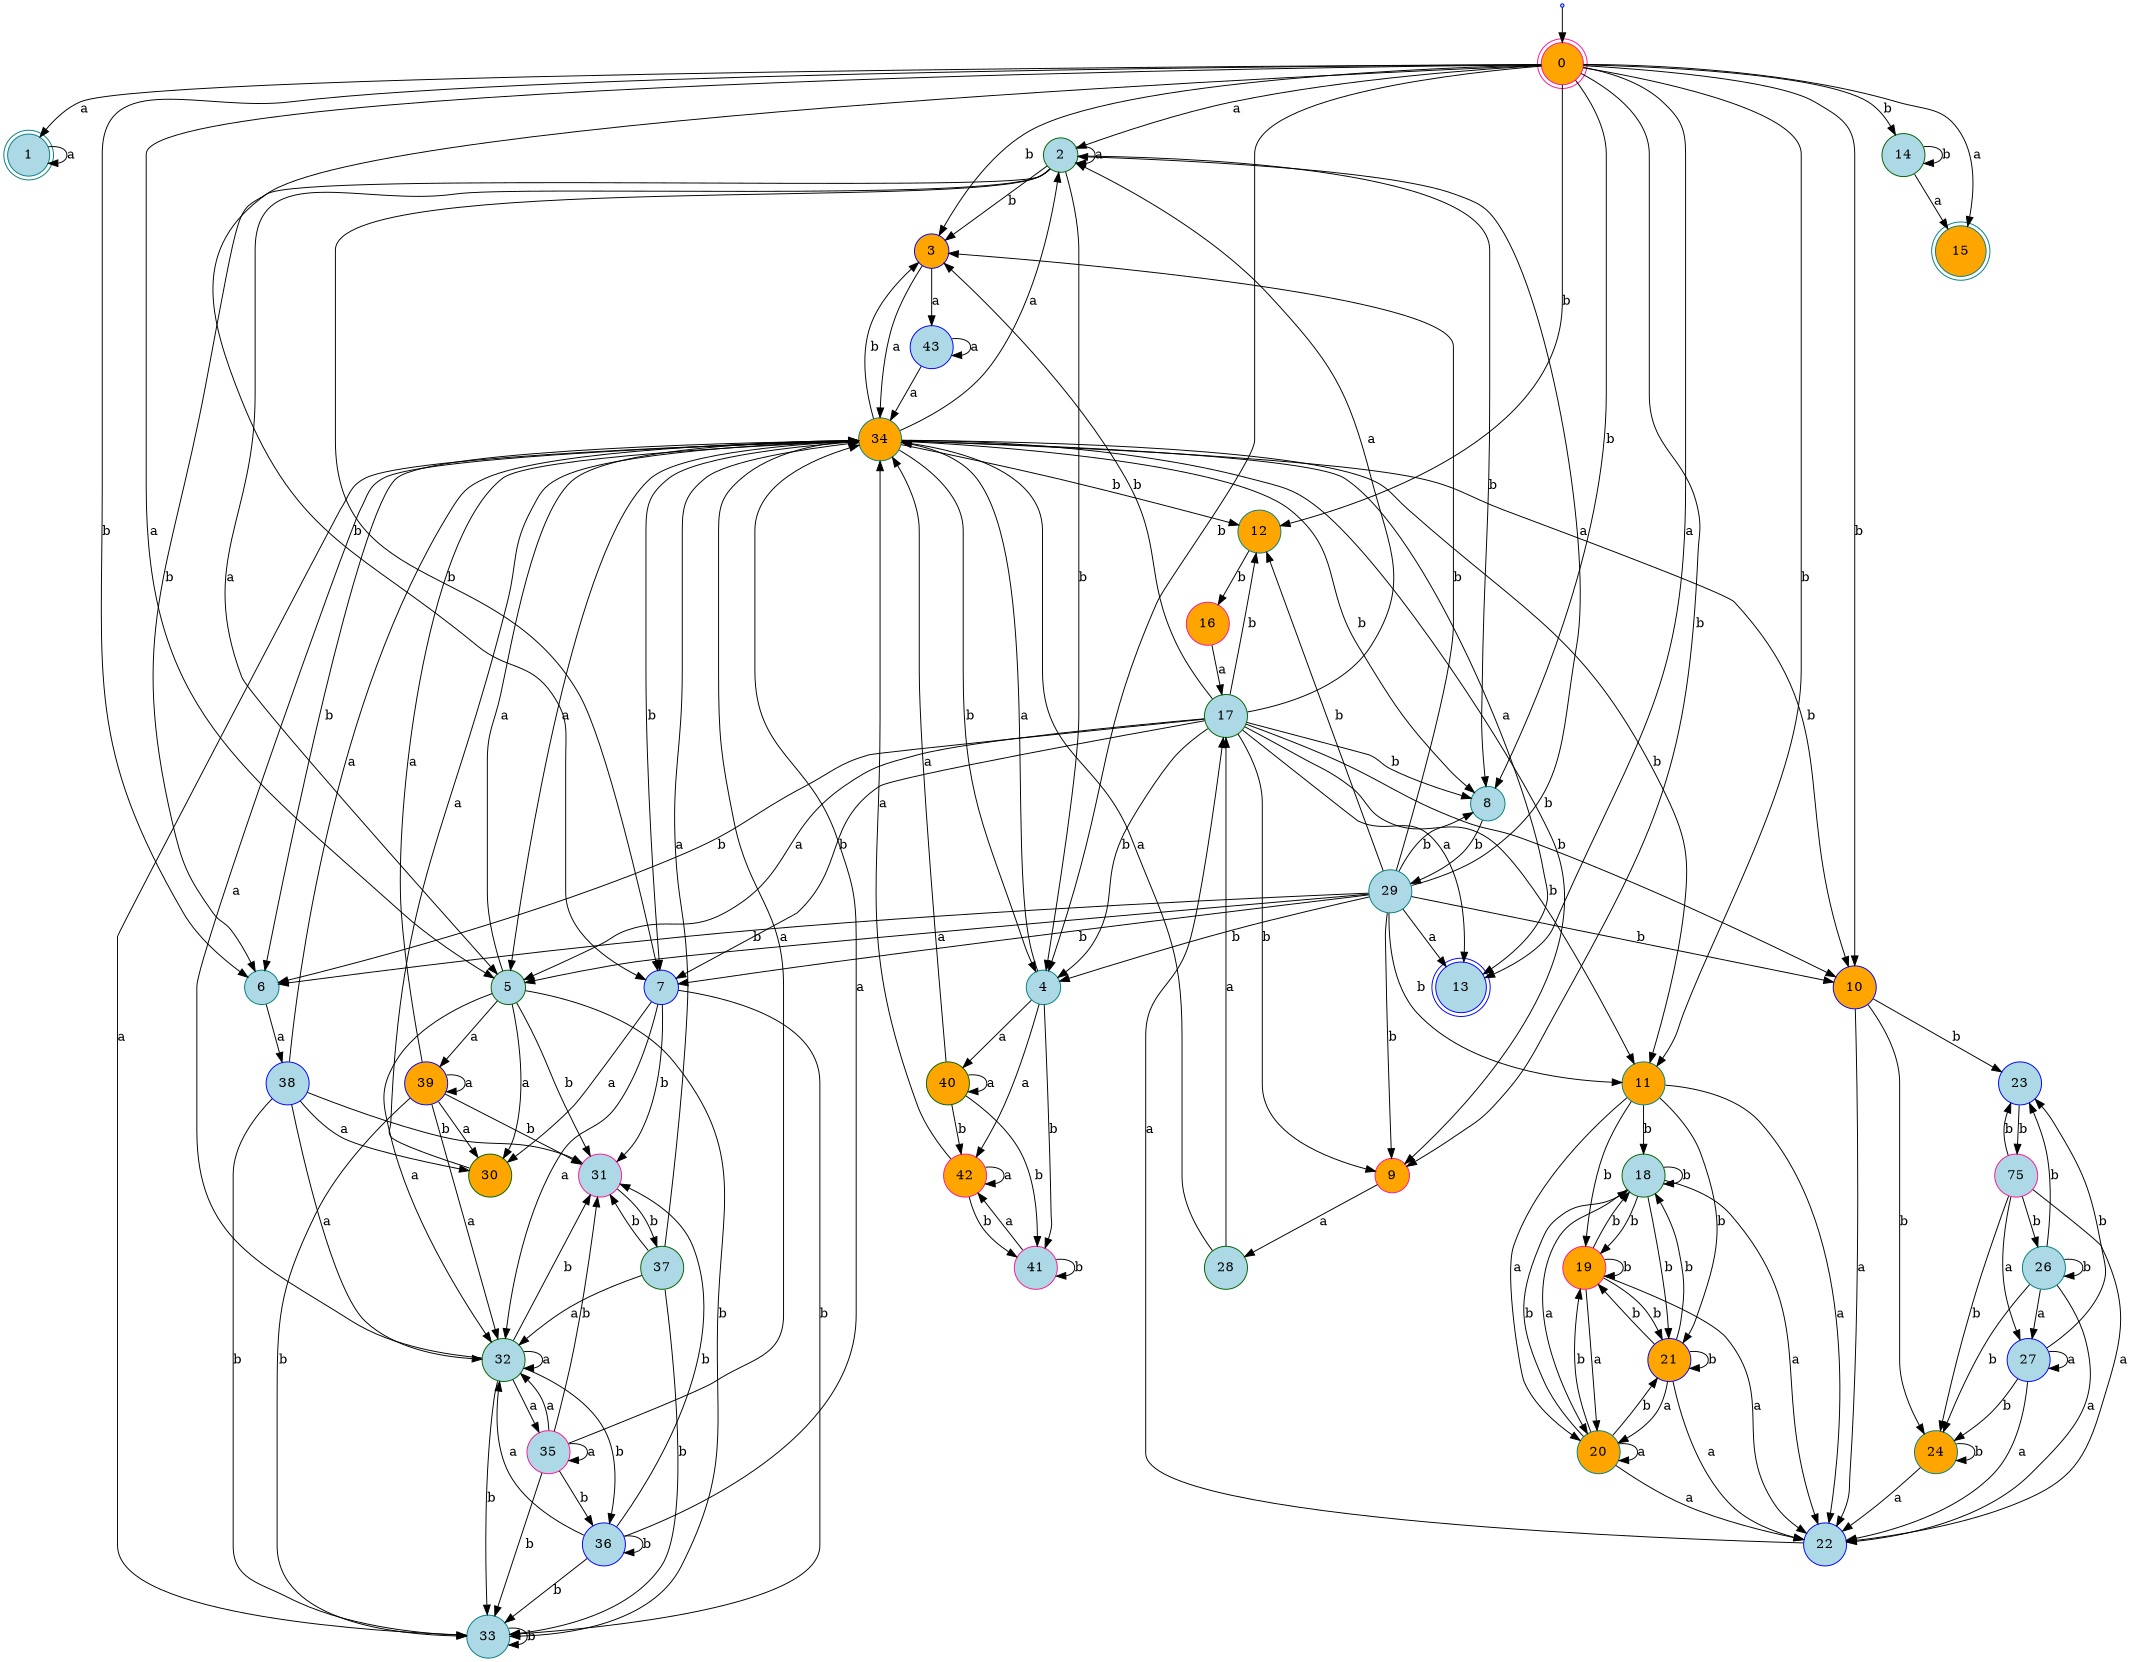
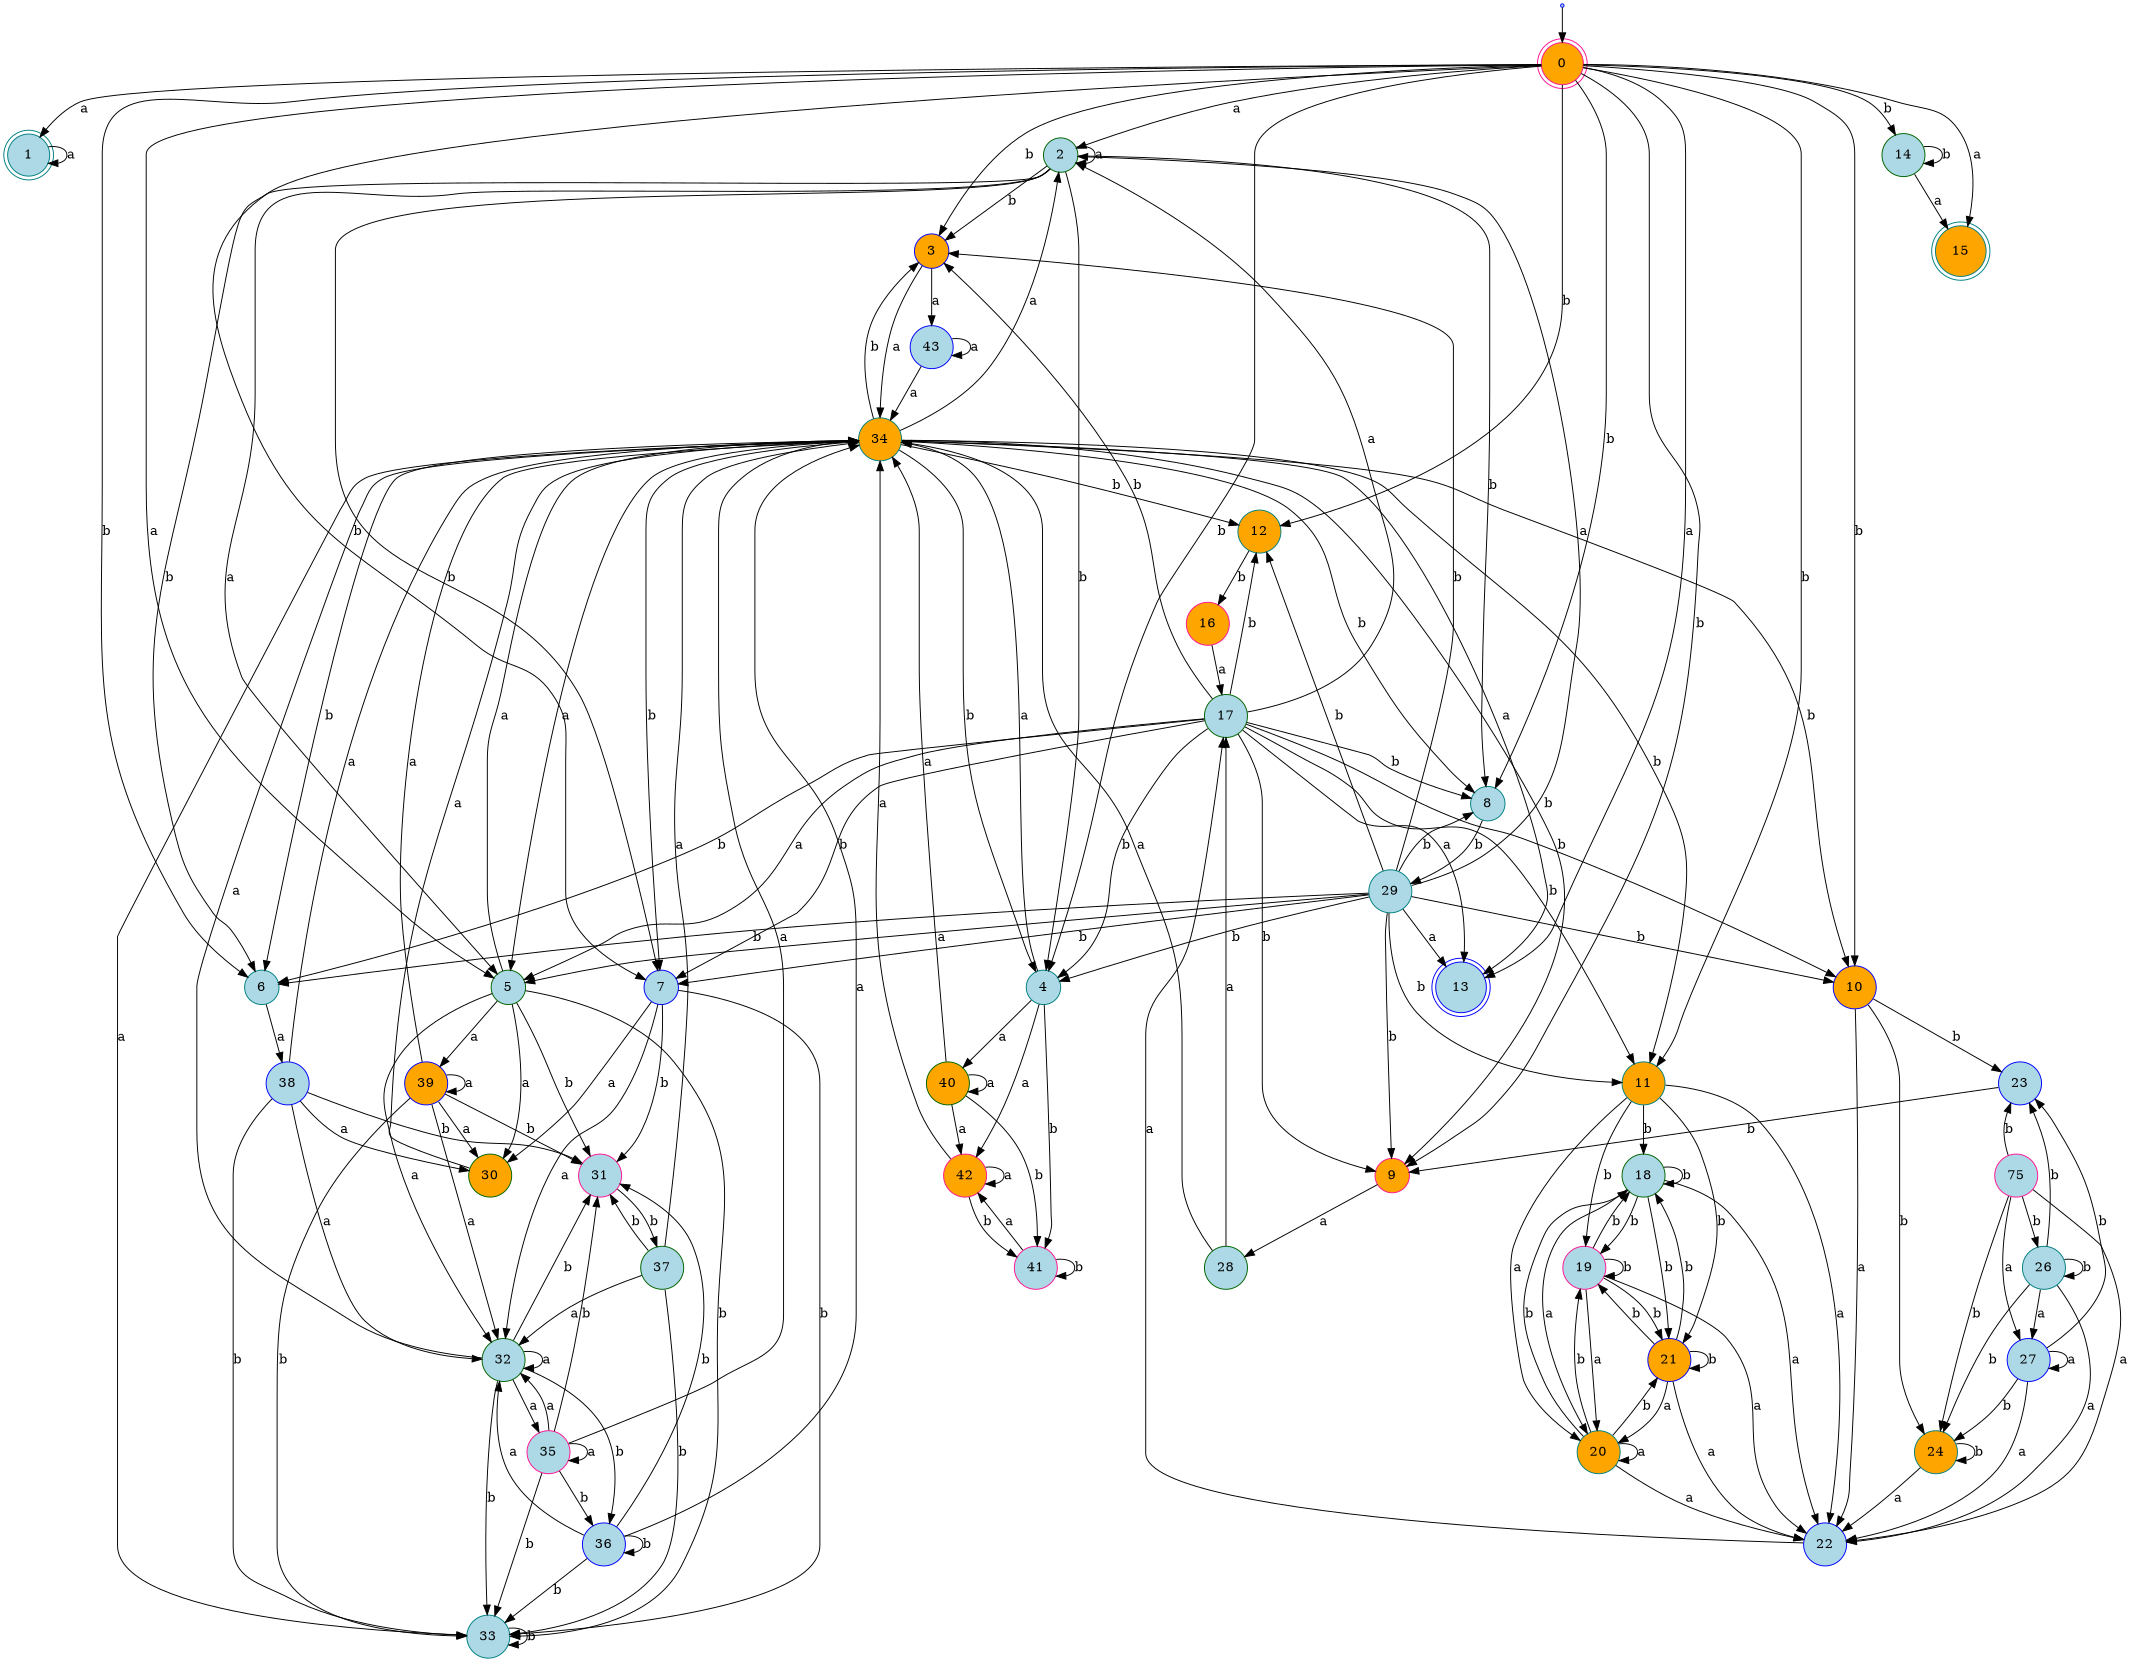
(2018, 1125) -> (1709, 1129)
(963, 1129) -> (963, 1129)
(1584, 1268) -> (1584, 1268)
